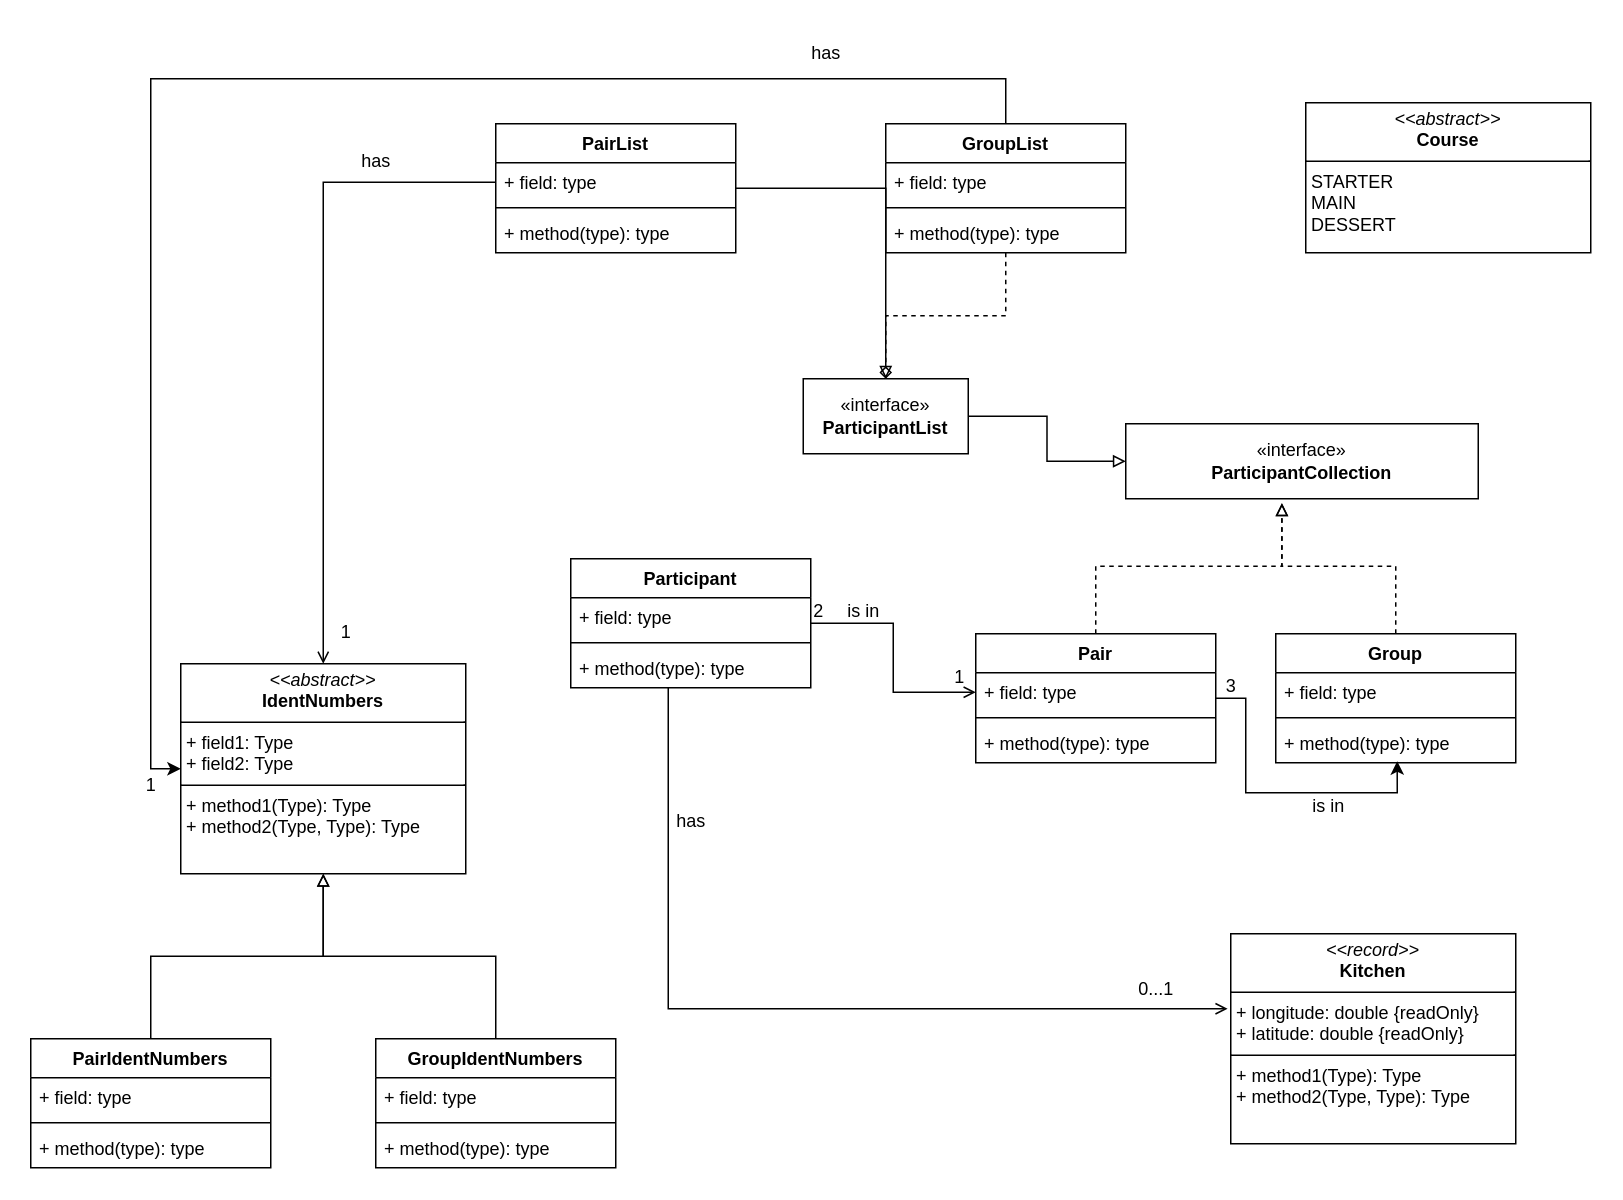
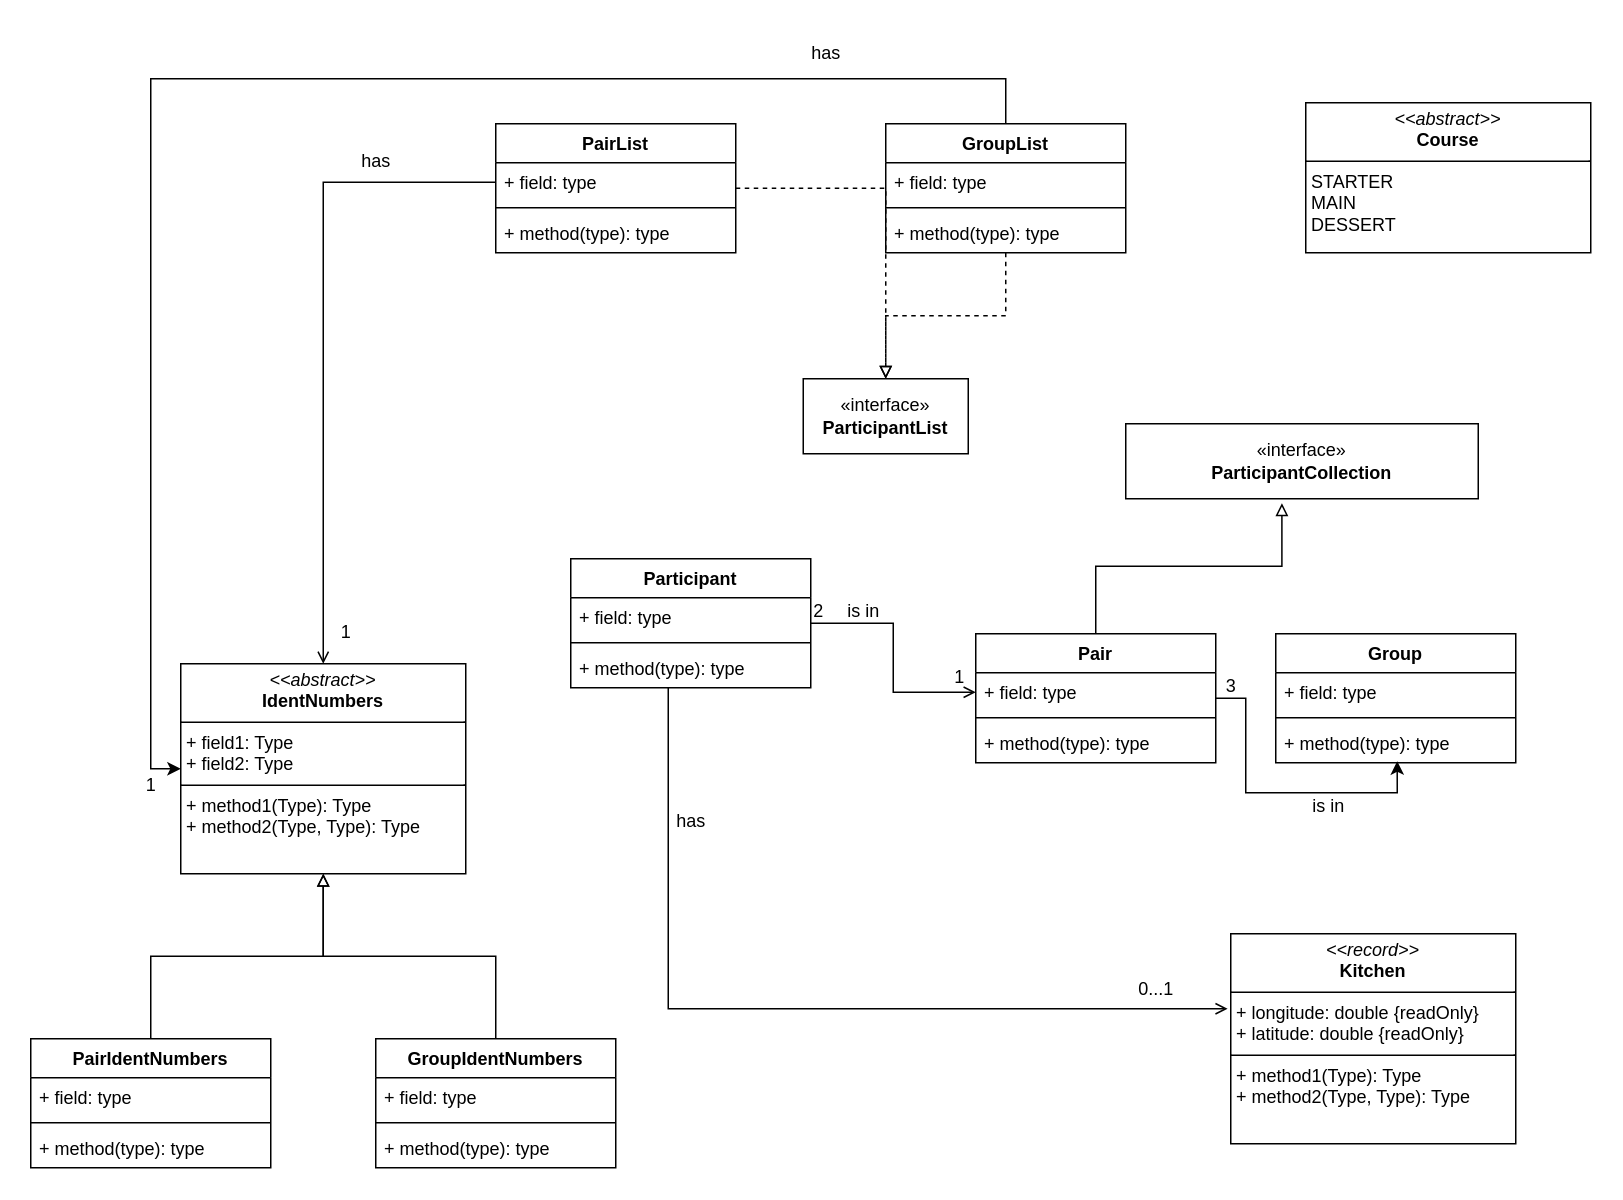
(810, 188) -> (810, 188)
(886, 367) -> (886, 367)
(1047, 432) -> none
(1155, 566) -> (1155, 566)
(1376, 566) -> none
